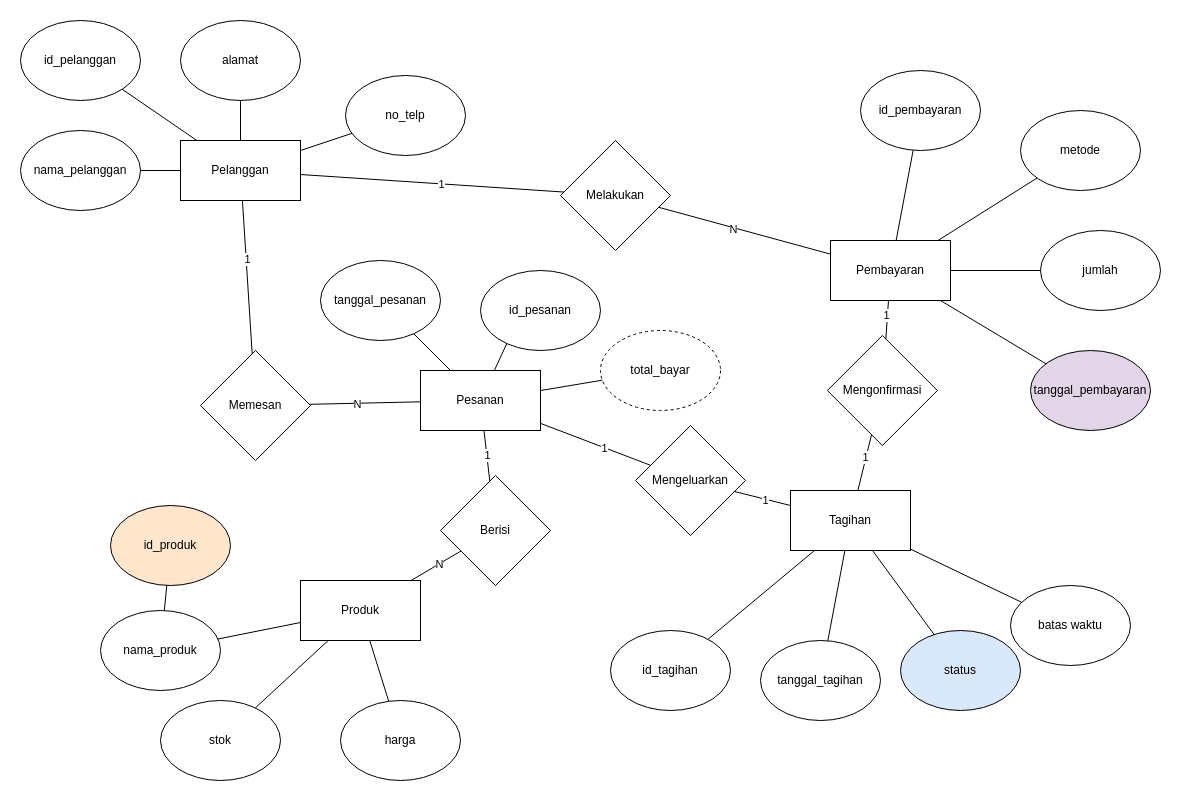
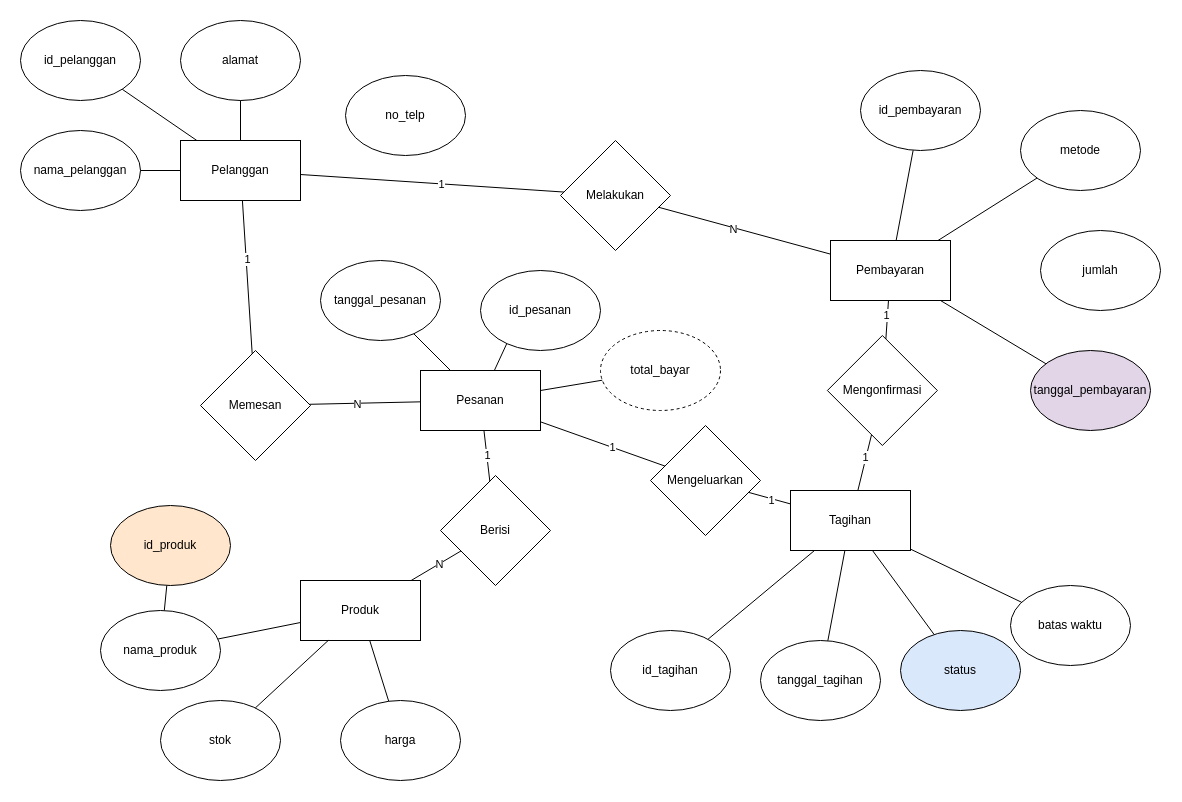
(326, 142) -> none
(996, 271) -> none
(691, 481) -> (706, 481)
